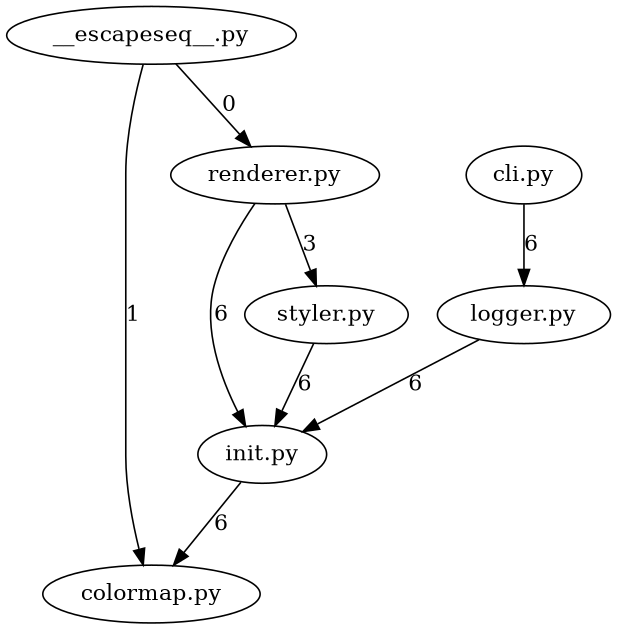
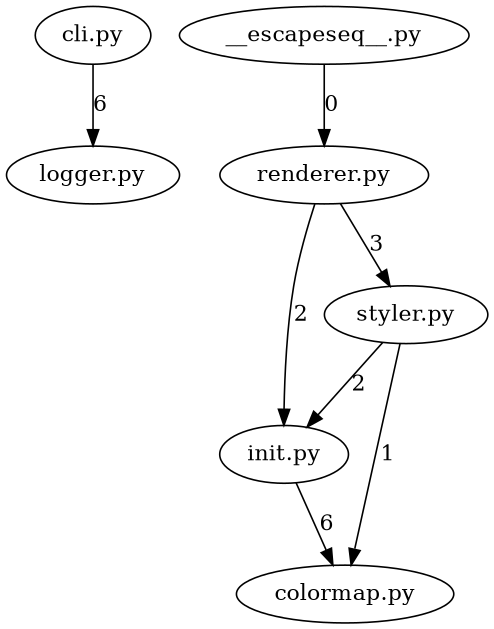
(126, 306) -> (377, 446)
(222, 315) -> (302, 315)
(398, 382) -> none
(306, 385) -> (360, 385)
